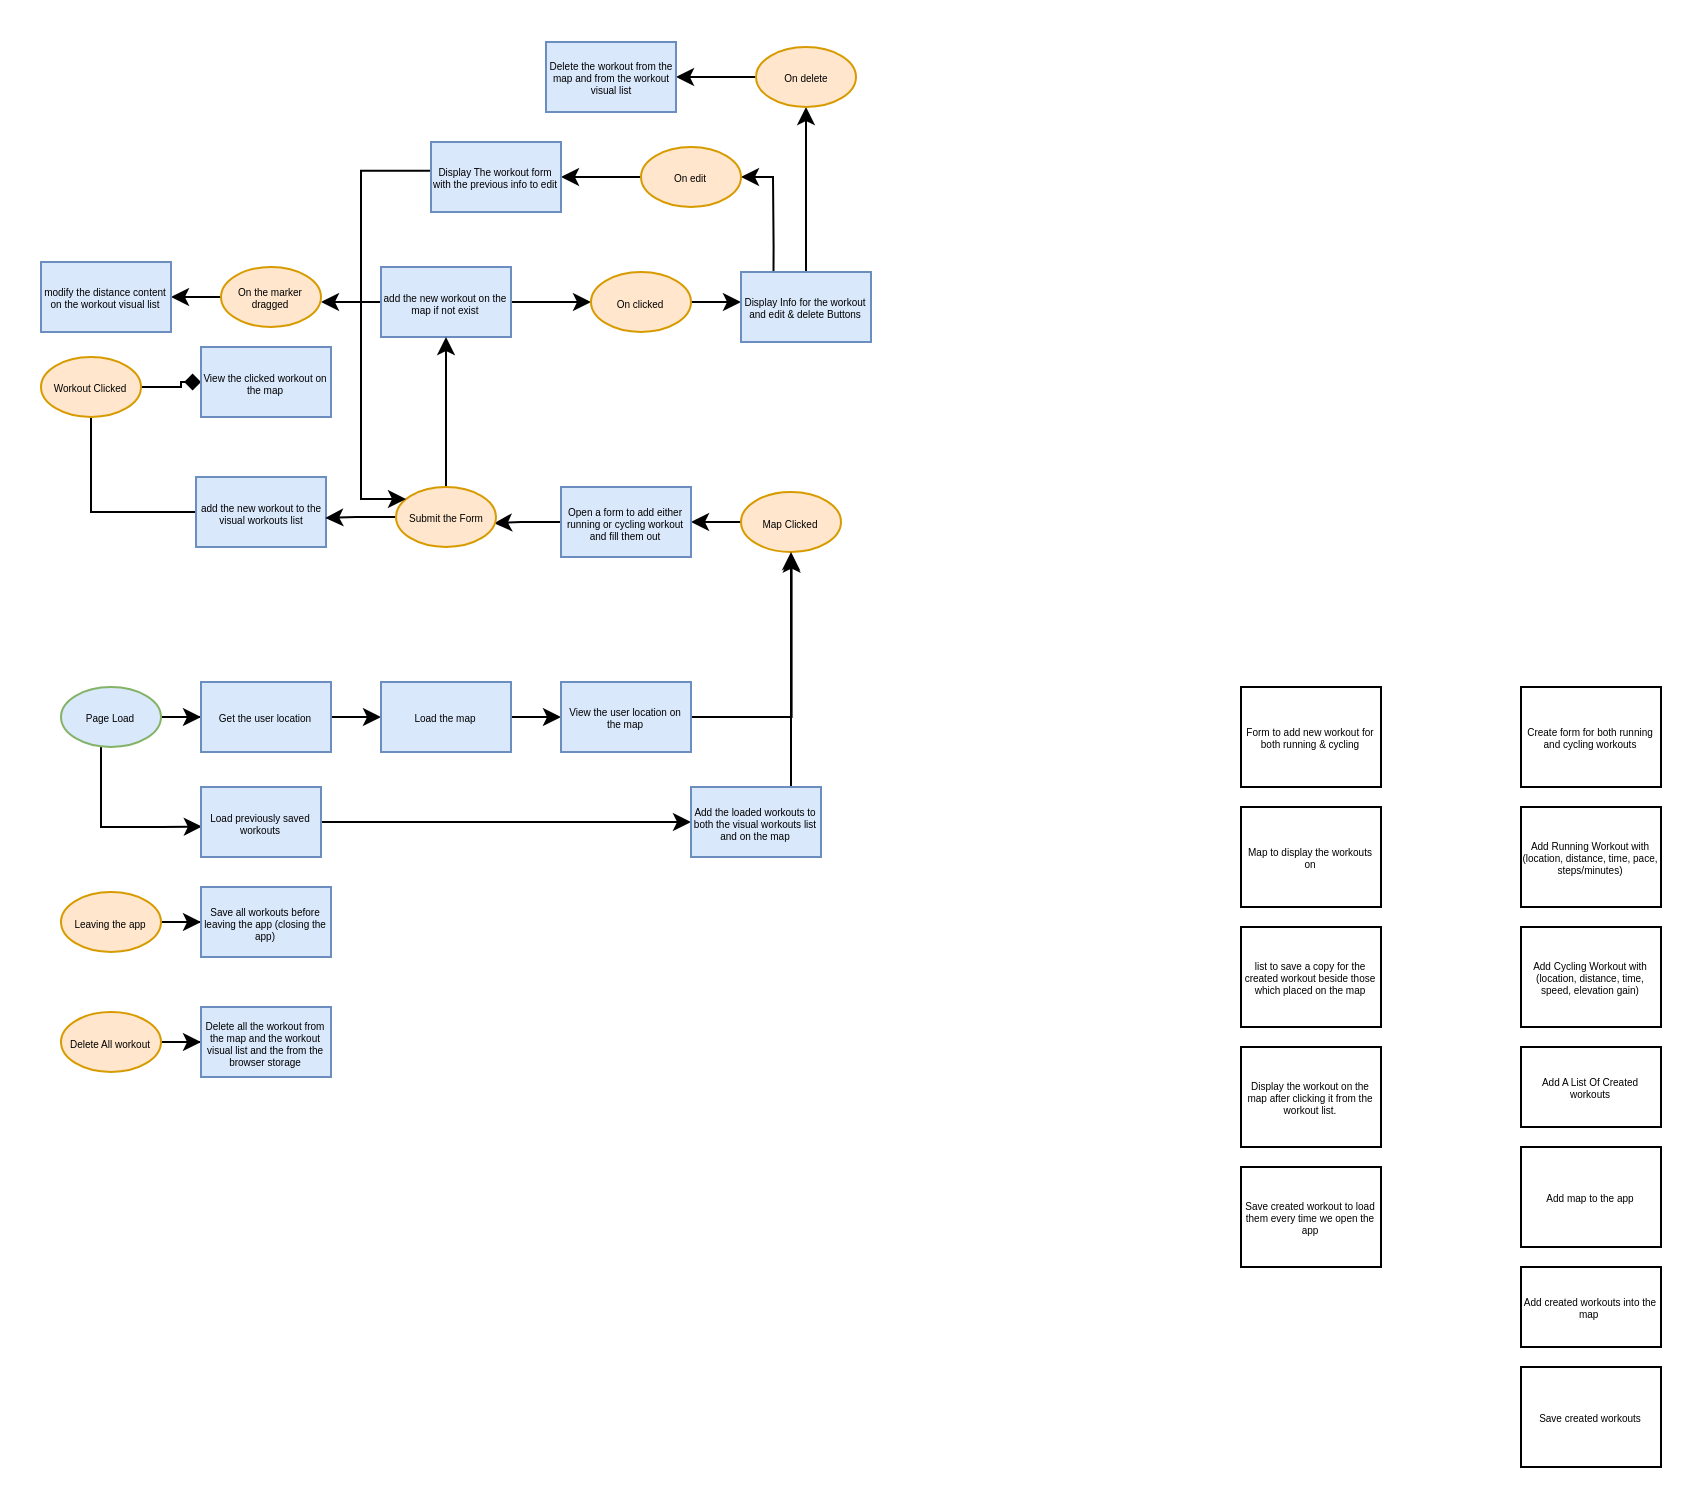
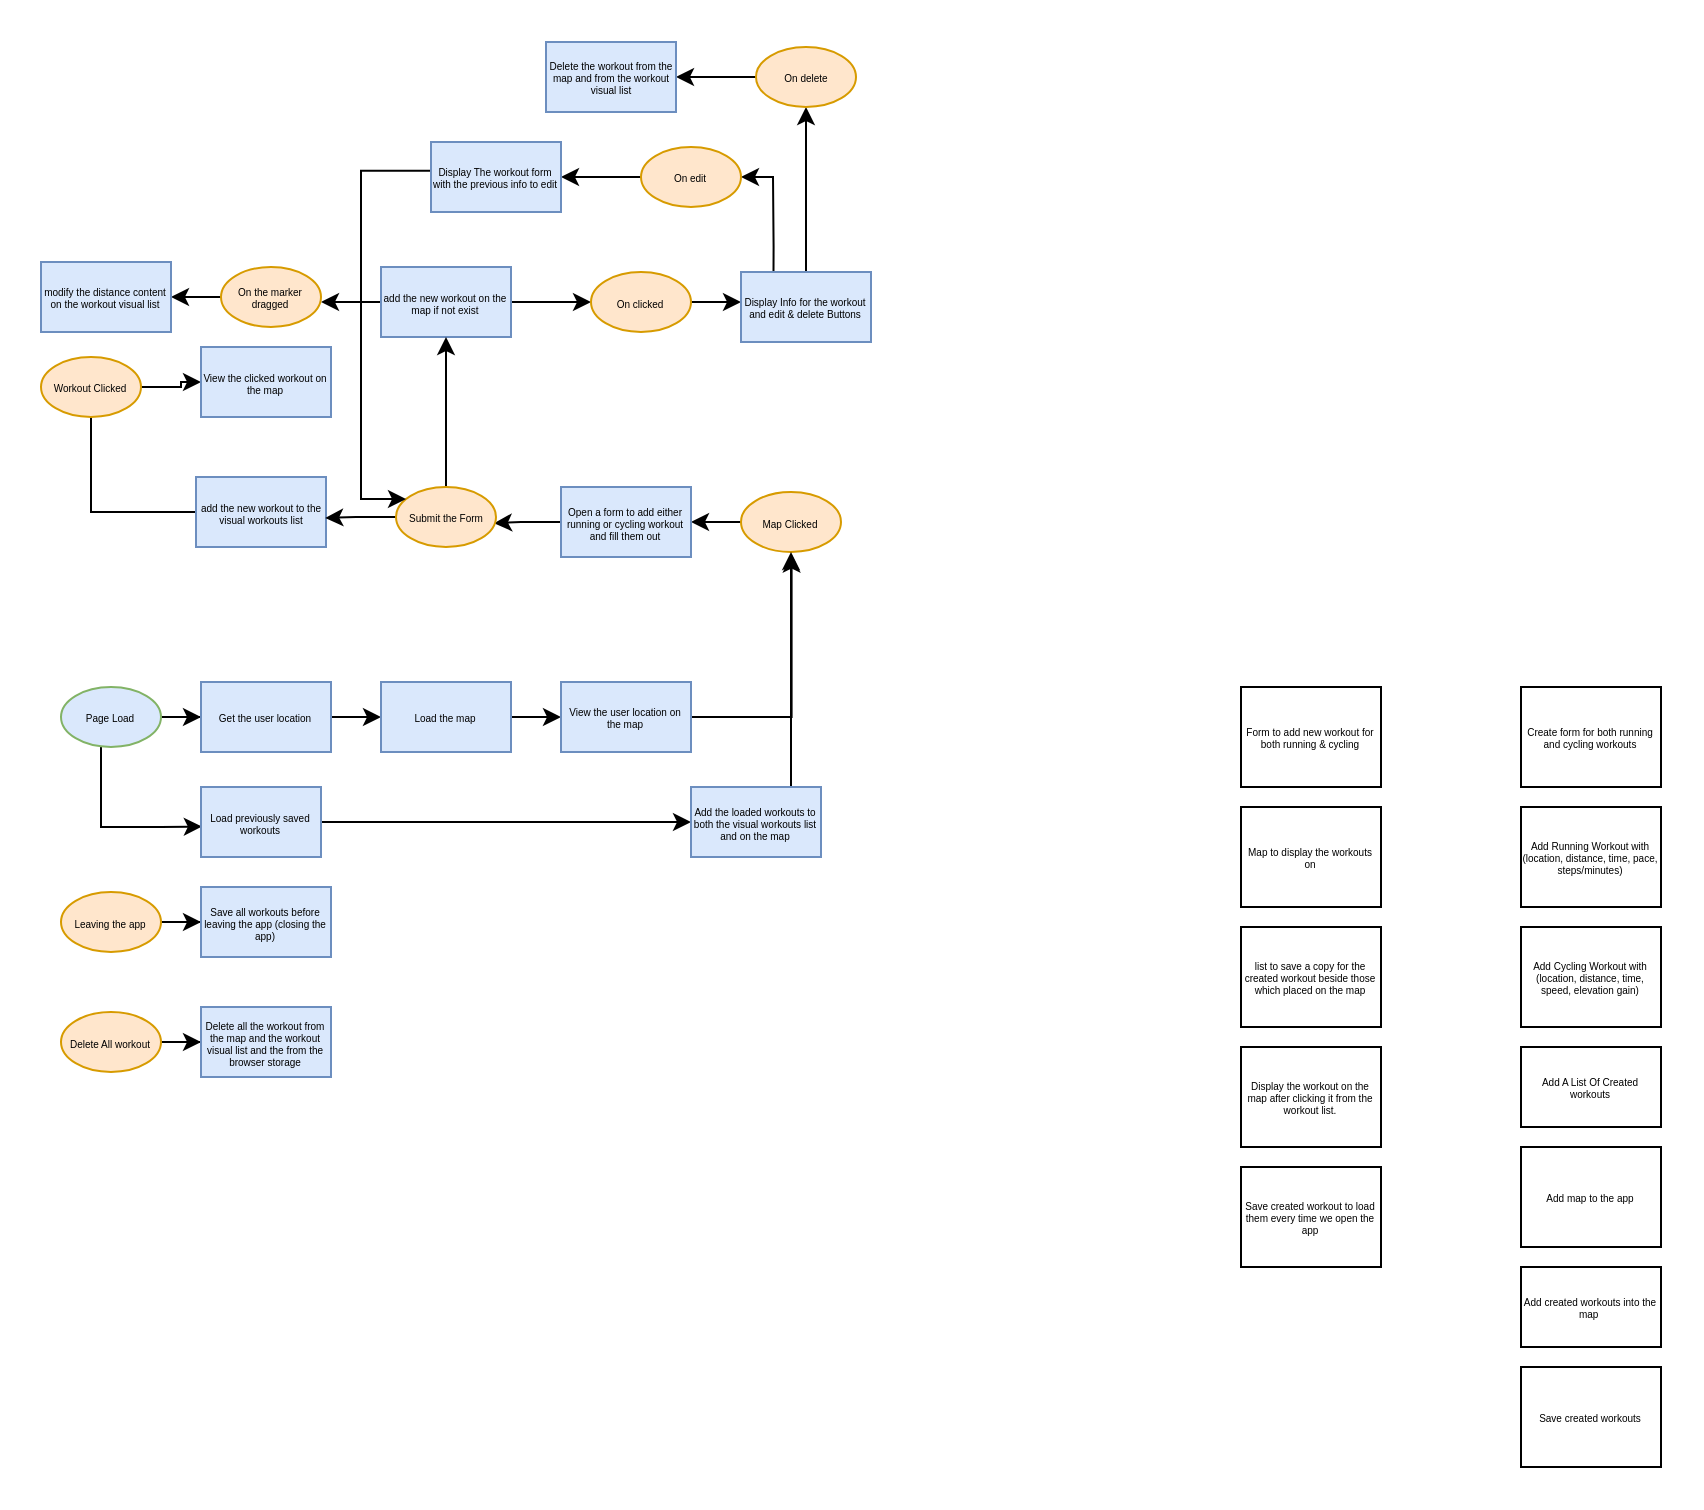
(183, 382) -> (183, 382)
